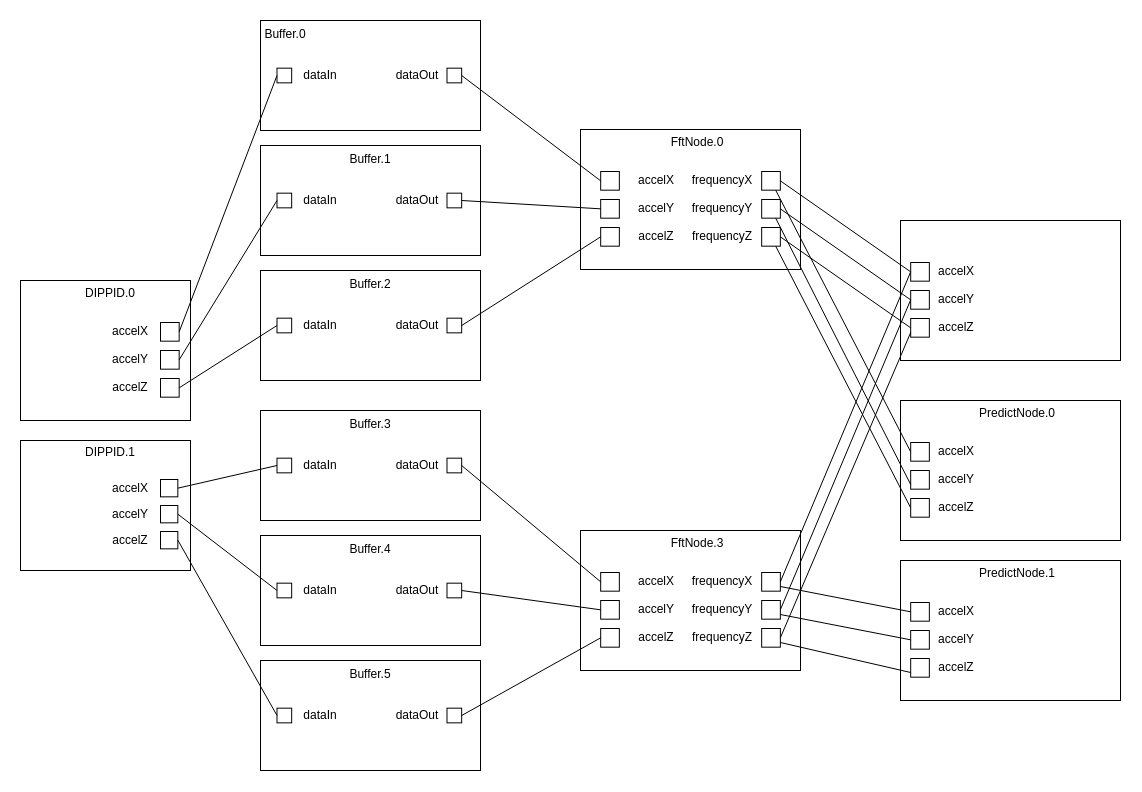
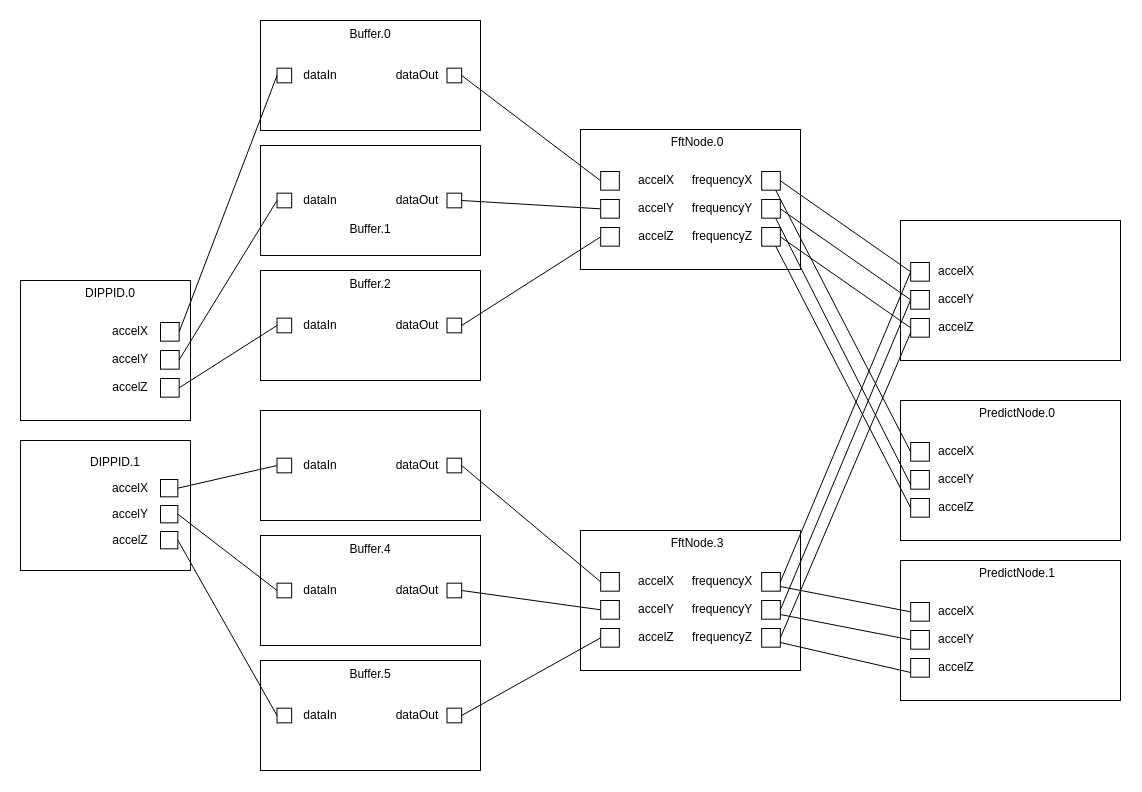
(286, 35) -> (371, 35)
(371, 160) -> (371, 230)
(371, 425) -> none
(111, 453) -> (116, 463)
